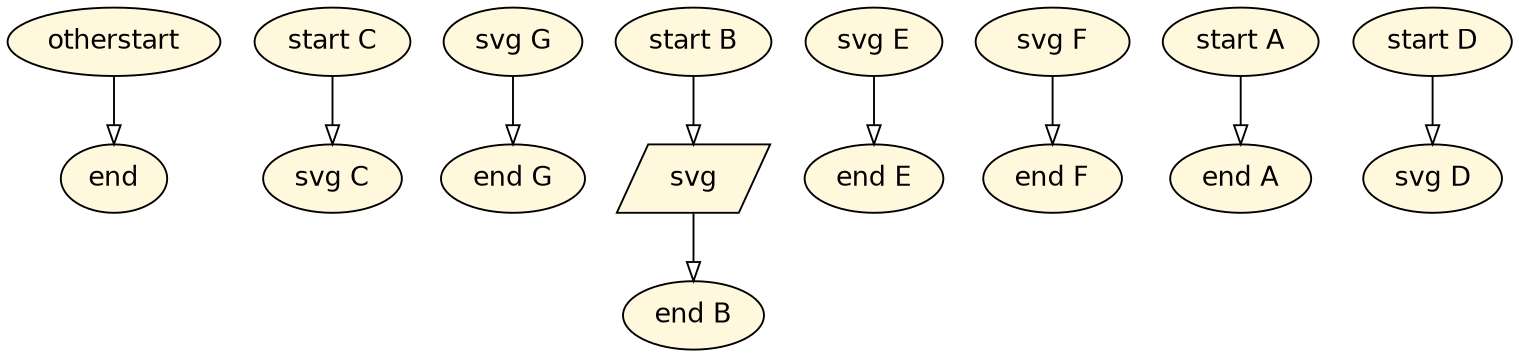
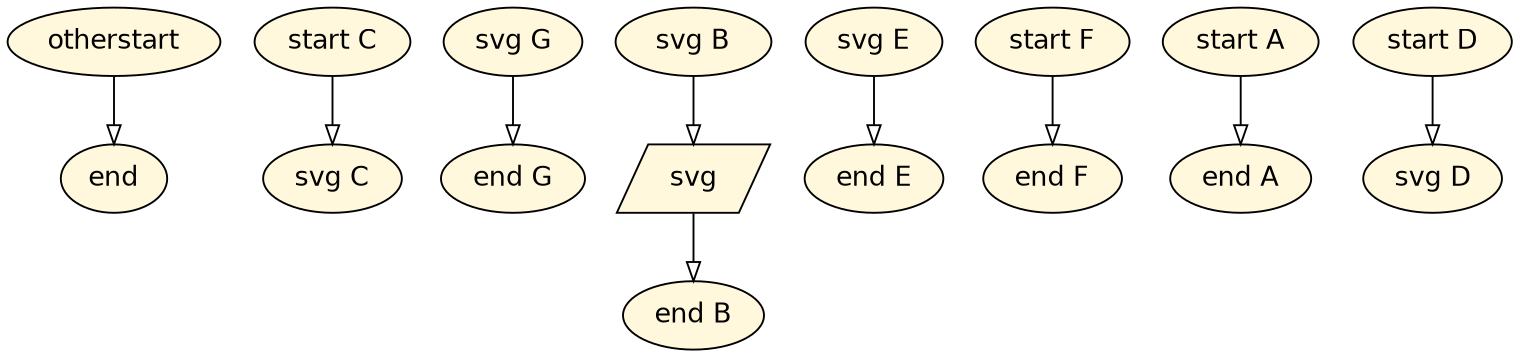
(694, 42) -> (694, 42)
(1053, 42) -> (1053, 42)
